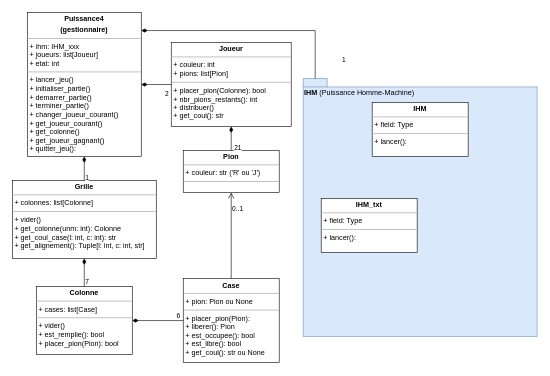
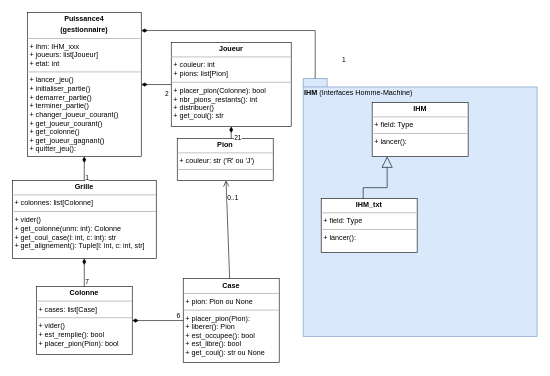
(359, 93) -> (362, 93)
(231, 171) -> (225, 159)
none -> (380, 188)
